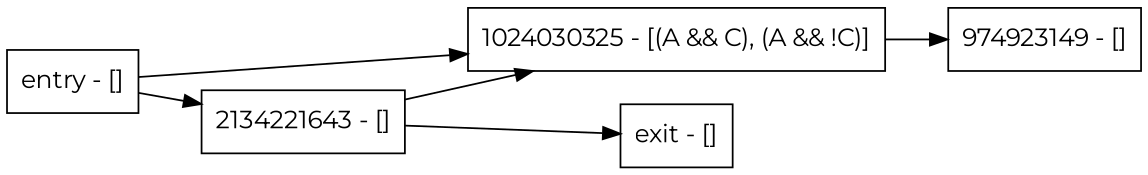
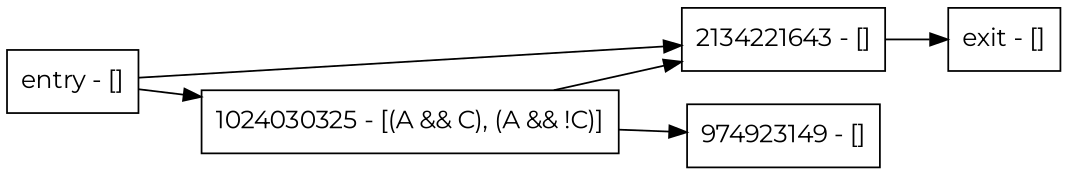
(460, 87) -> (609, 78)
